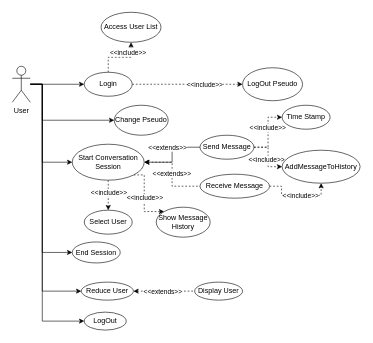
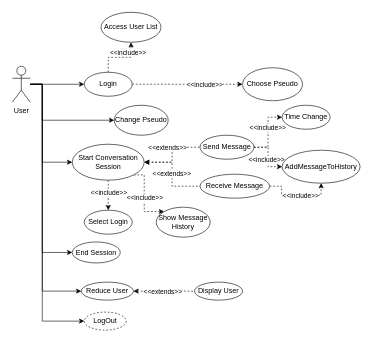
(273, 84) -> (273, 84)
(306, 117) -> (306, 117)
(193, 147) -> (193, 147)
(108, 222) -> (108, 222)
(105, 321) -> (105, 321)
